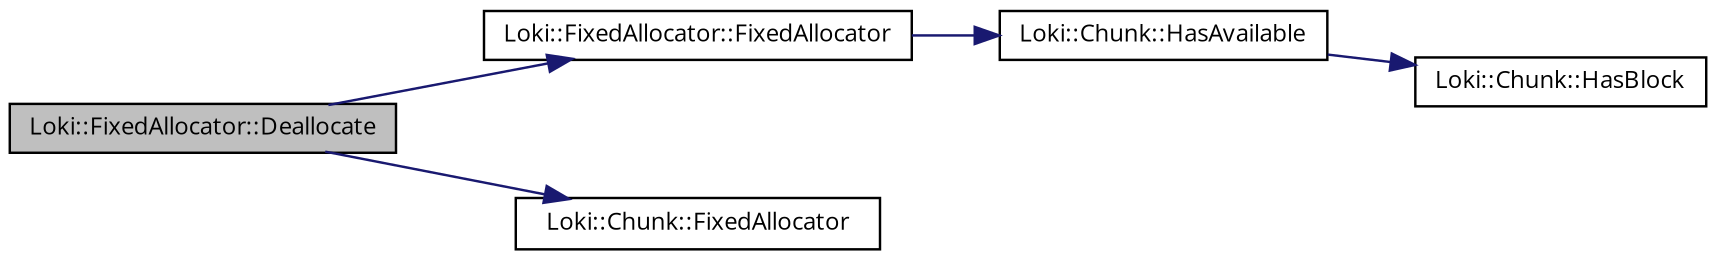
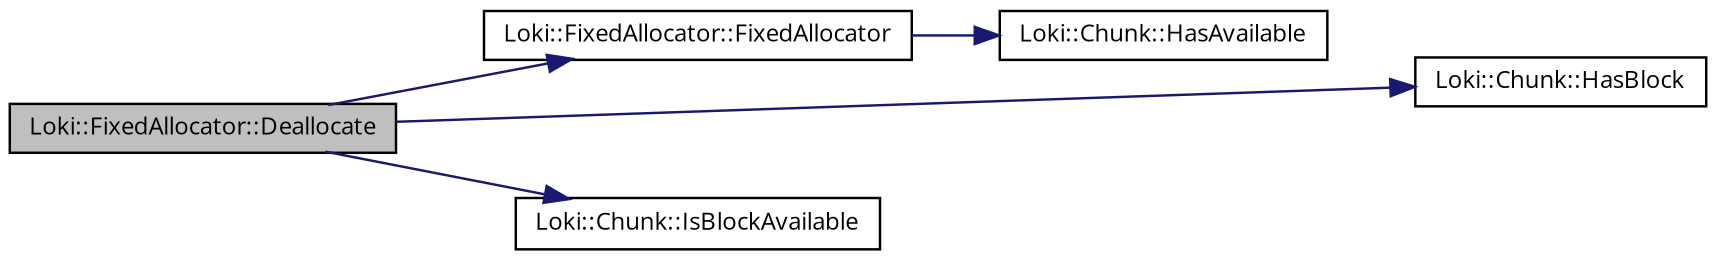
(1359, 58) -> (893, 105)
(698, 224) -> (698, 224)
